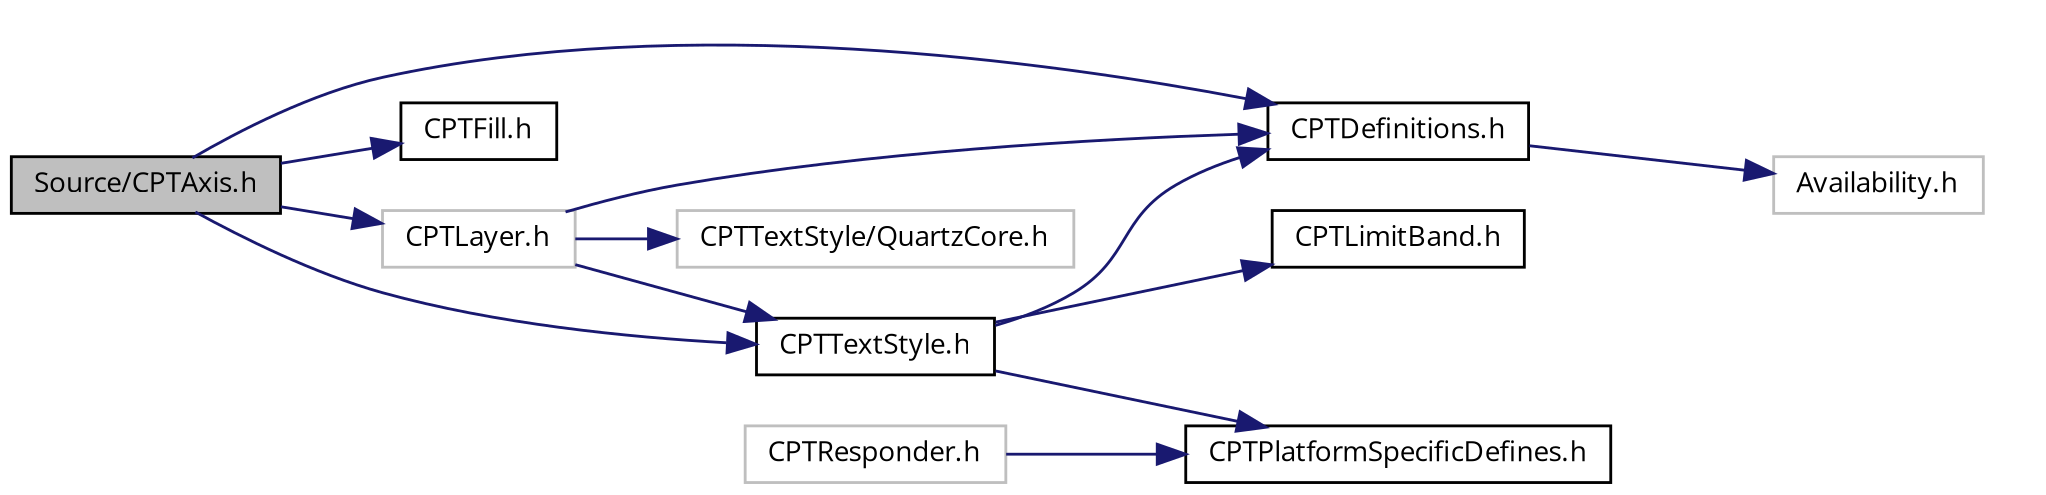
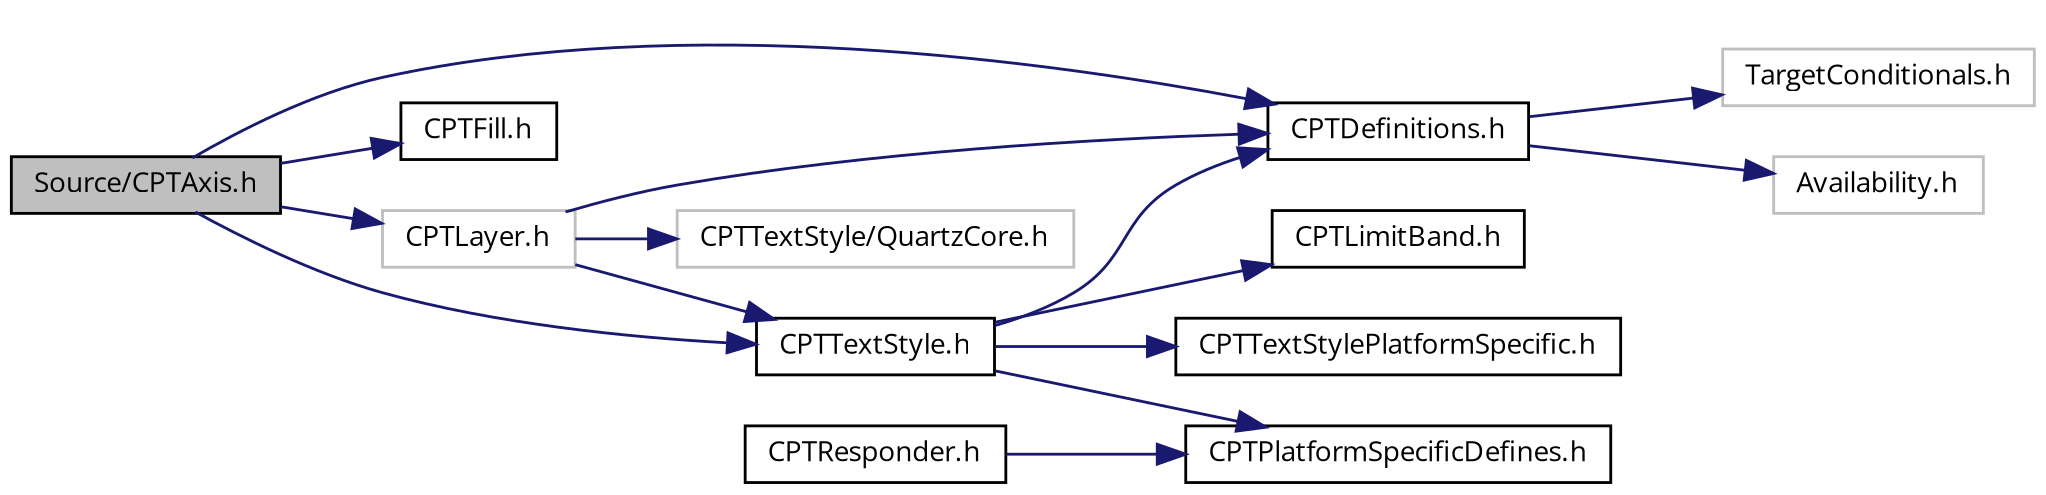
none -> (1878, 77)
none -> (1398, 347)
(876, 454) -> (876, 454)
